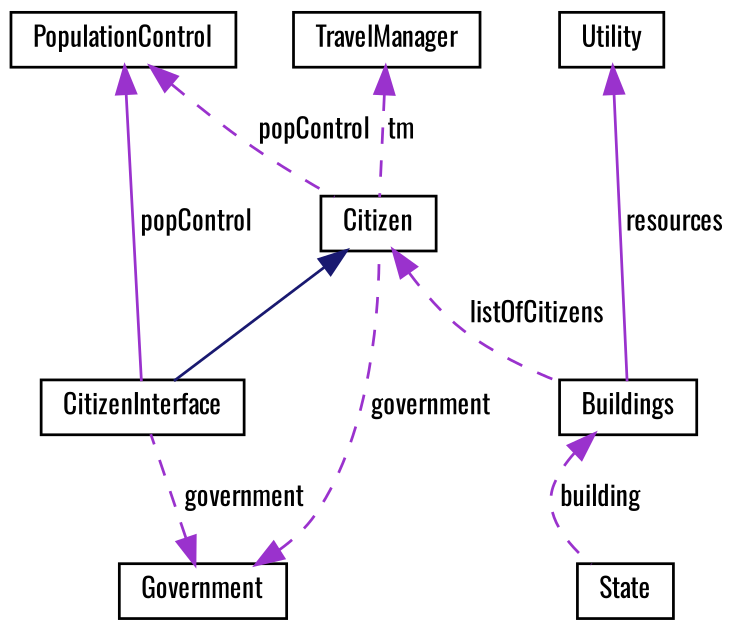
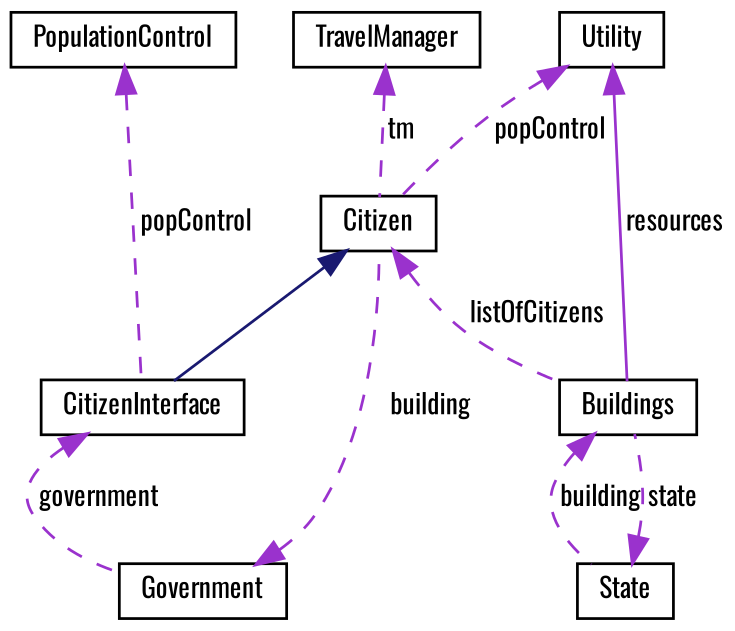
(250, 145) -> (468, 133)
(134, 238) -> (134, 238)
(428, 407) -> (428, 407)
none -> (642, 485)
(168, 486) -> (40, 524)
